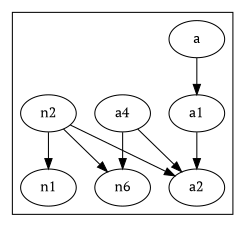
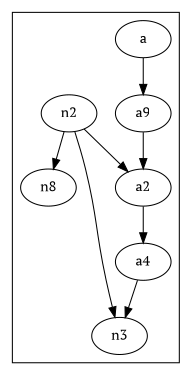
(197, 113) -> (143, 113)
(156, 147) -> (143, 220)
(48, 188) -> (48, 188)
(123, 188) -> (120, 336)
